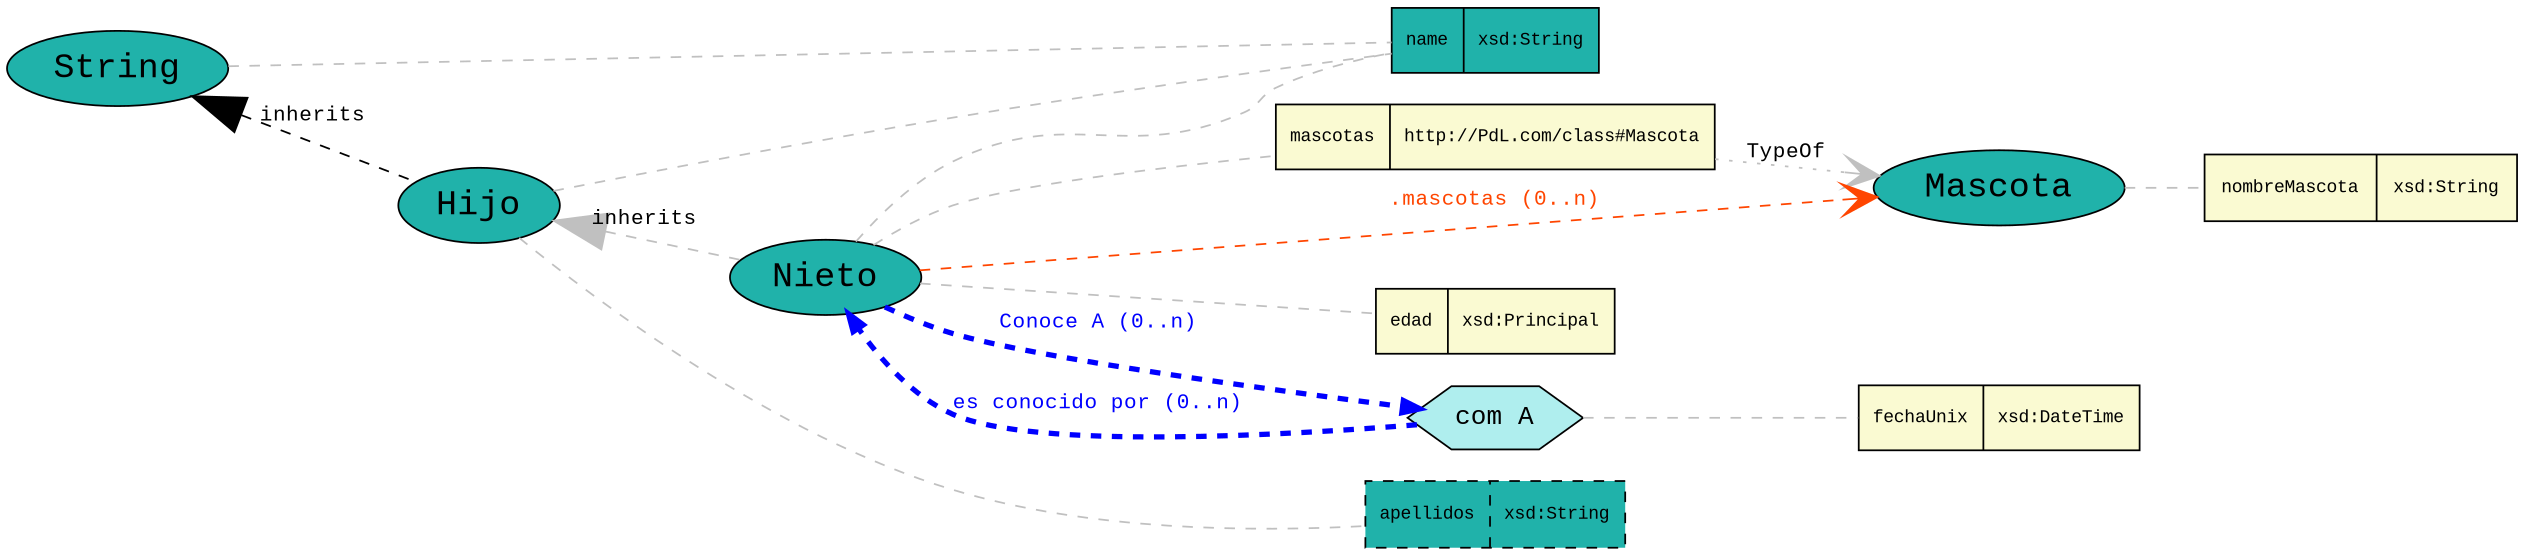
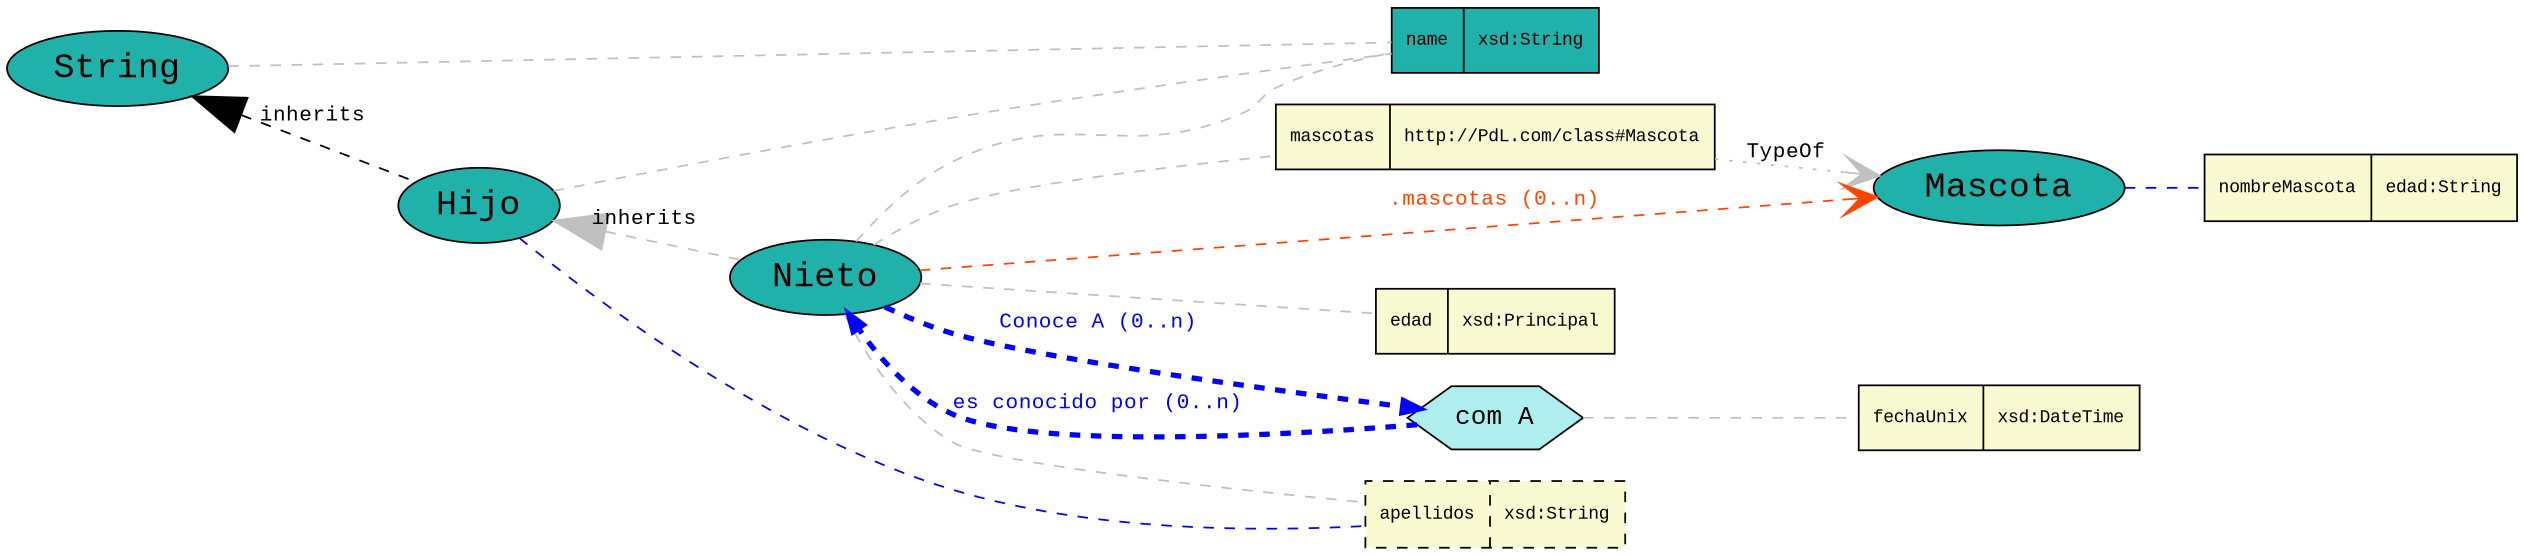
(2447, 187) -> (2444, 187)
(2165, 188) -> (2165, 188)
none -> (1074, 469)
(911, 475) -> (911, 475)
(1495, 514) -> (1495, 514)
